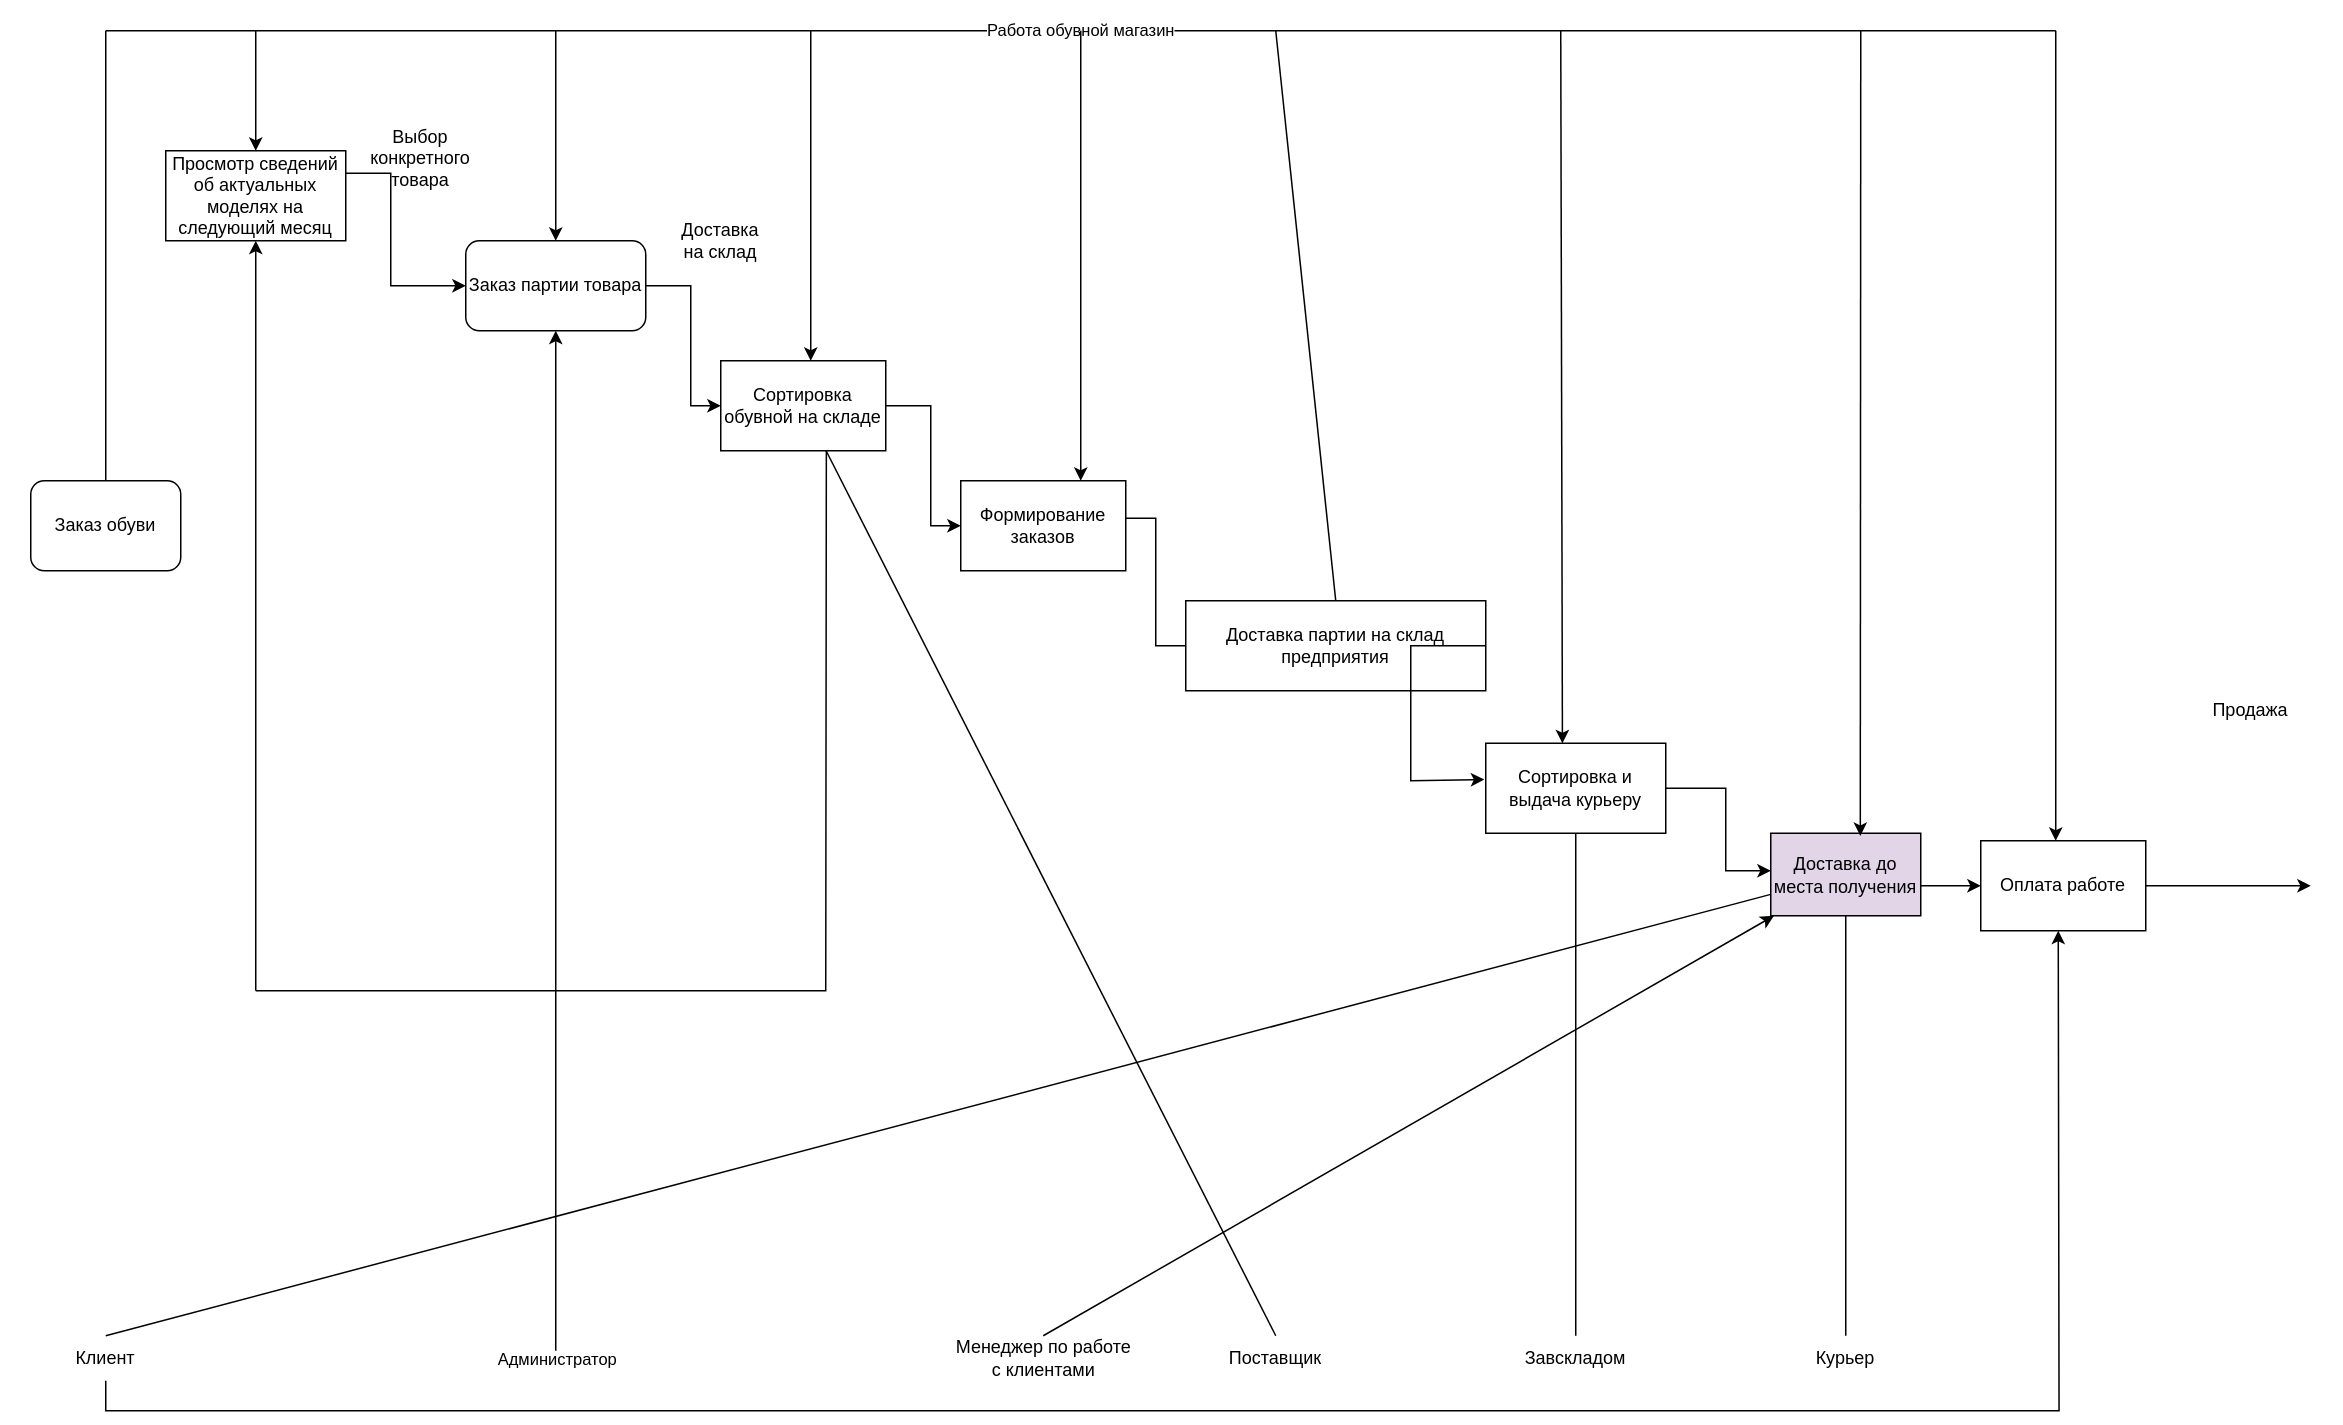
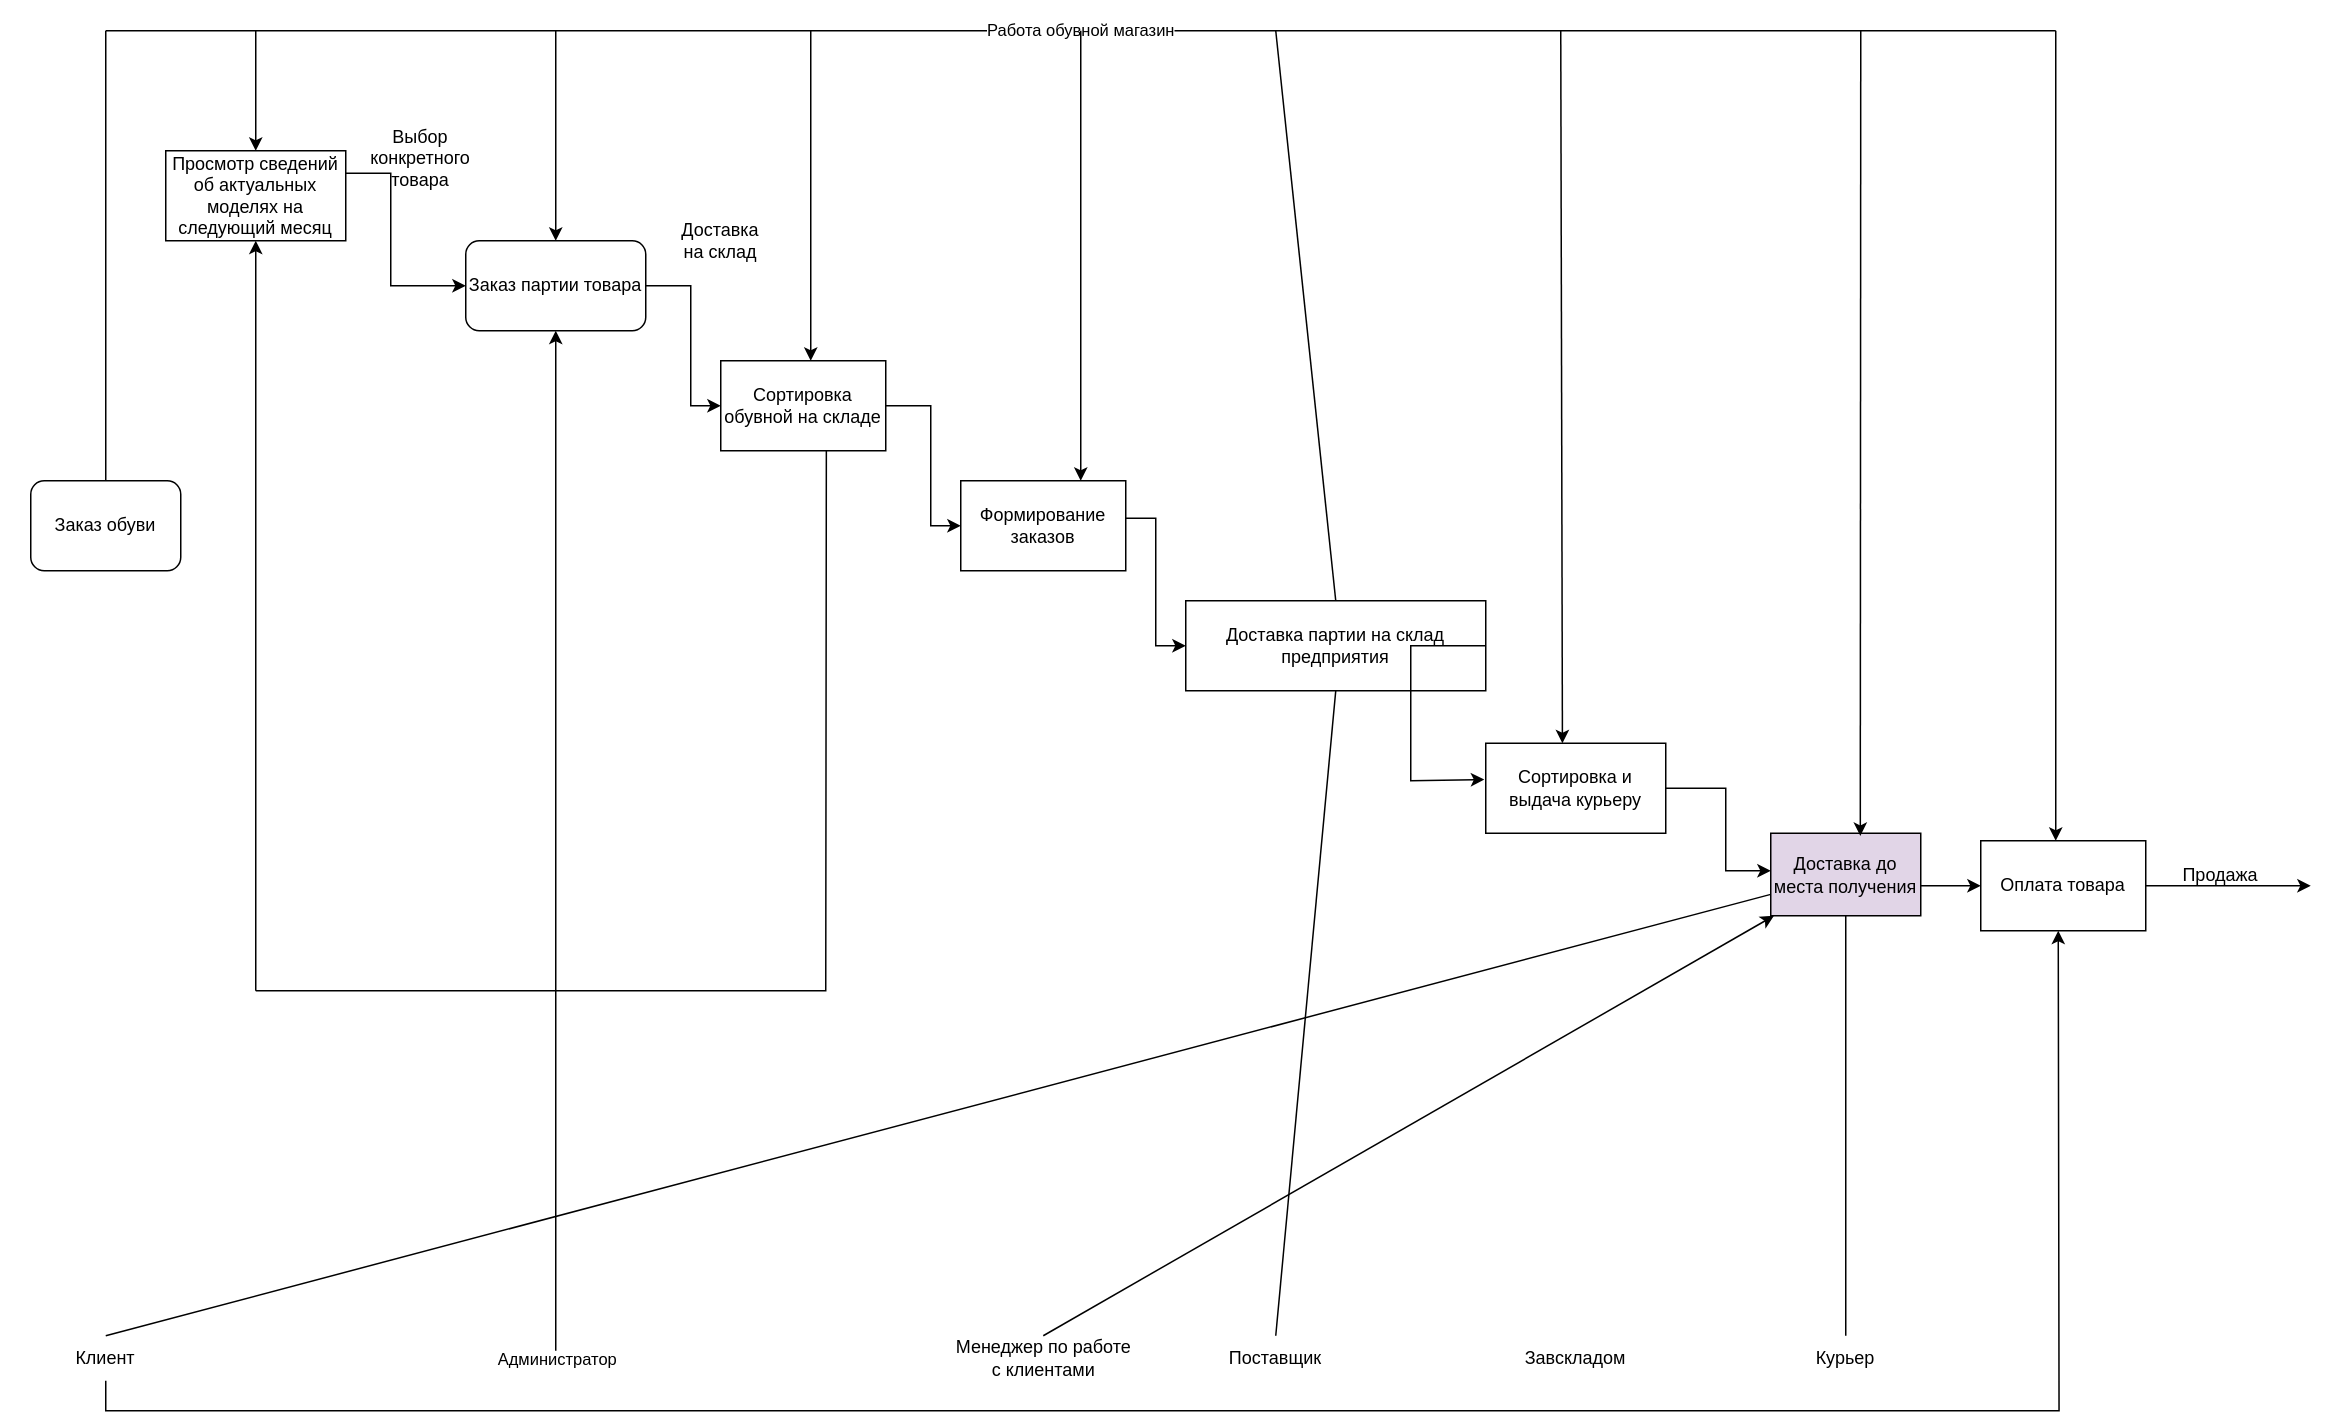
(1178, 646) -> (1174, 646)
(2251, 710) -> (2221, 875)
(2063, 886) -> (2063, 886)
(1052, 895) -> (1306, 1014)
(1576, 1085) -> none
